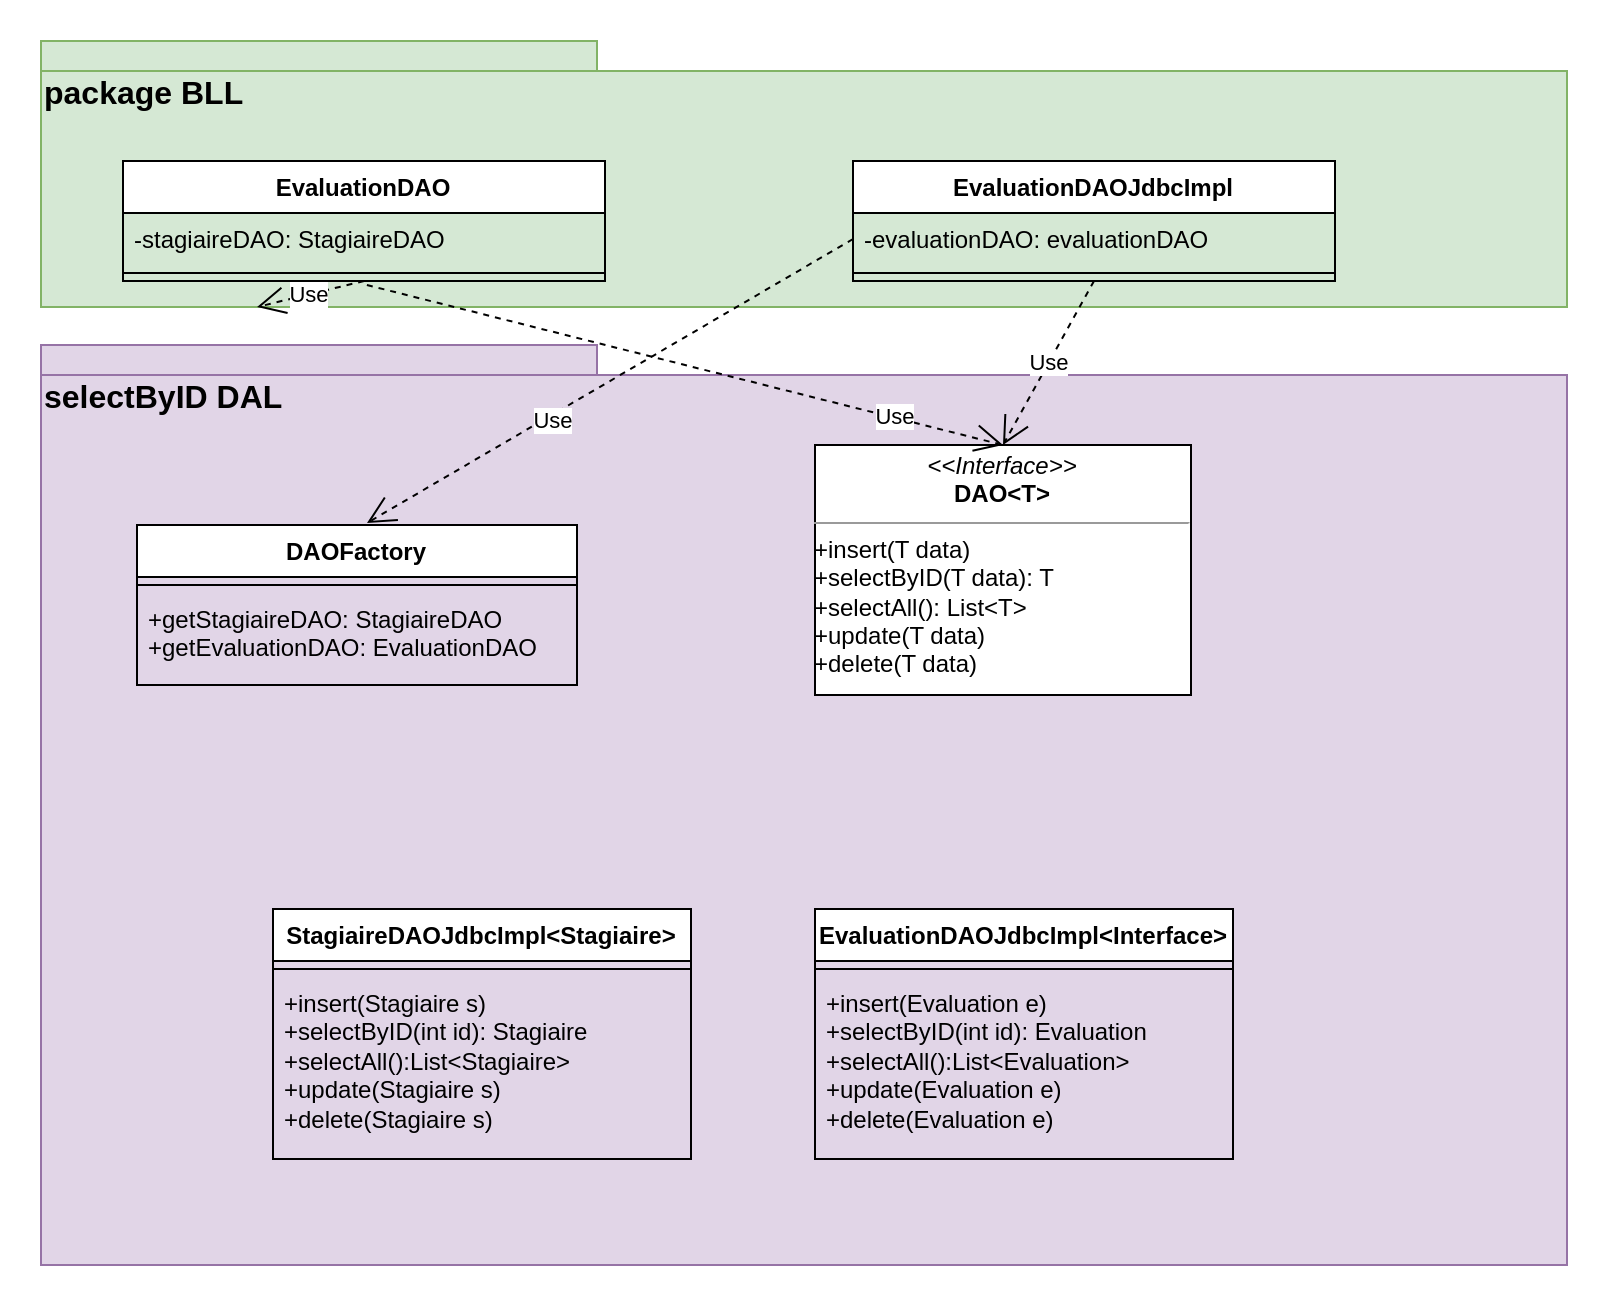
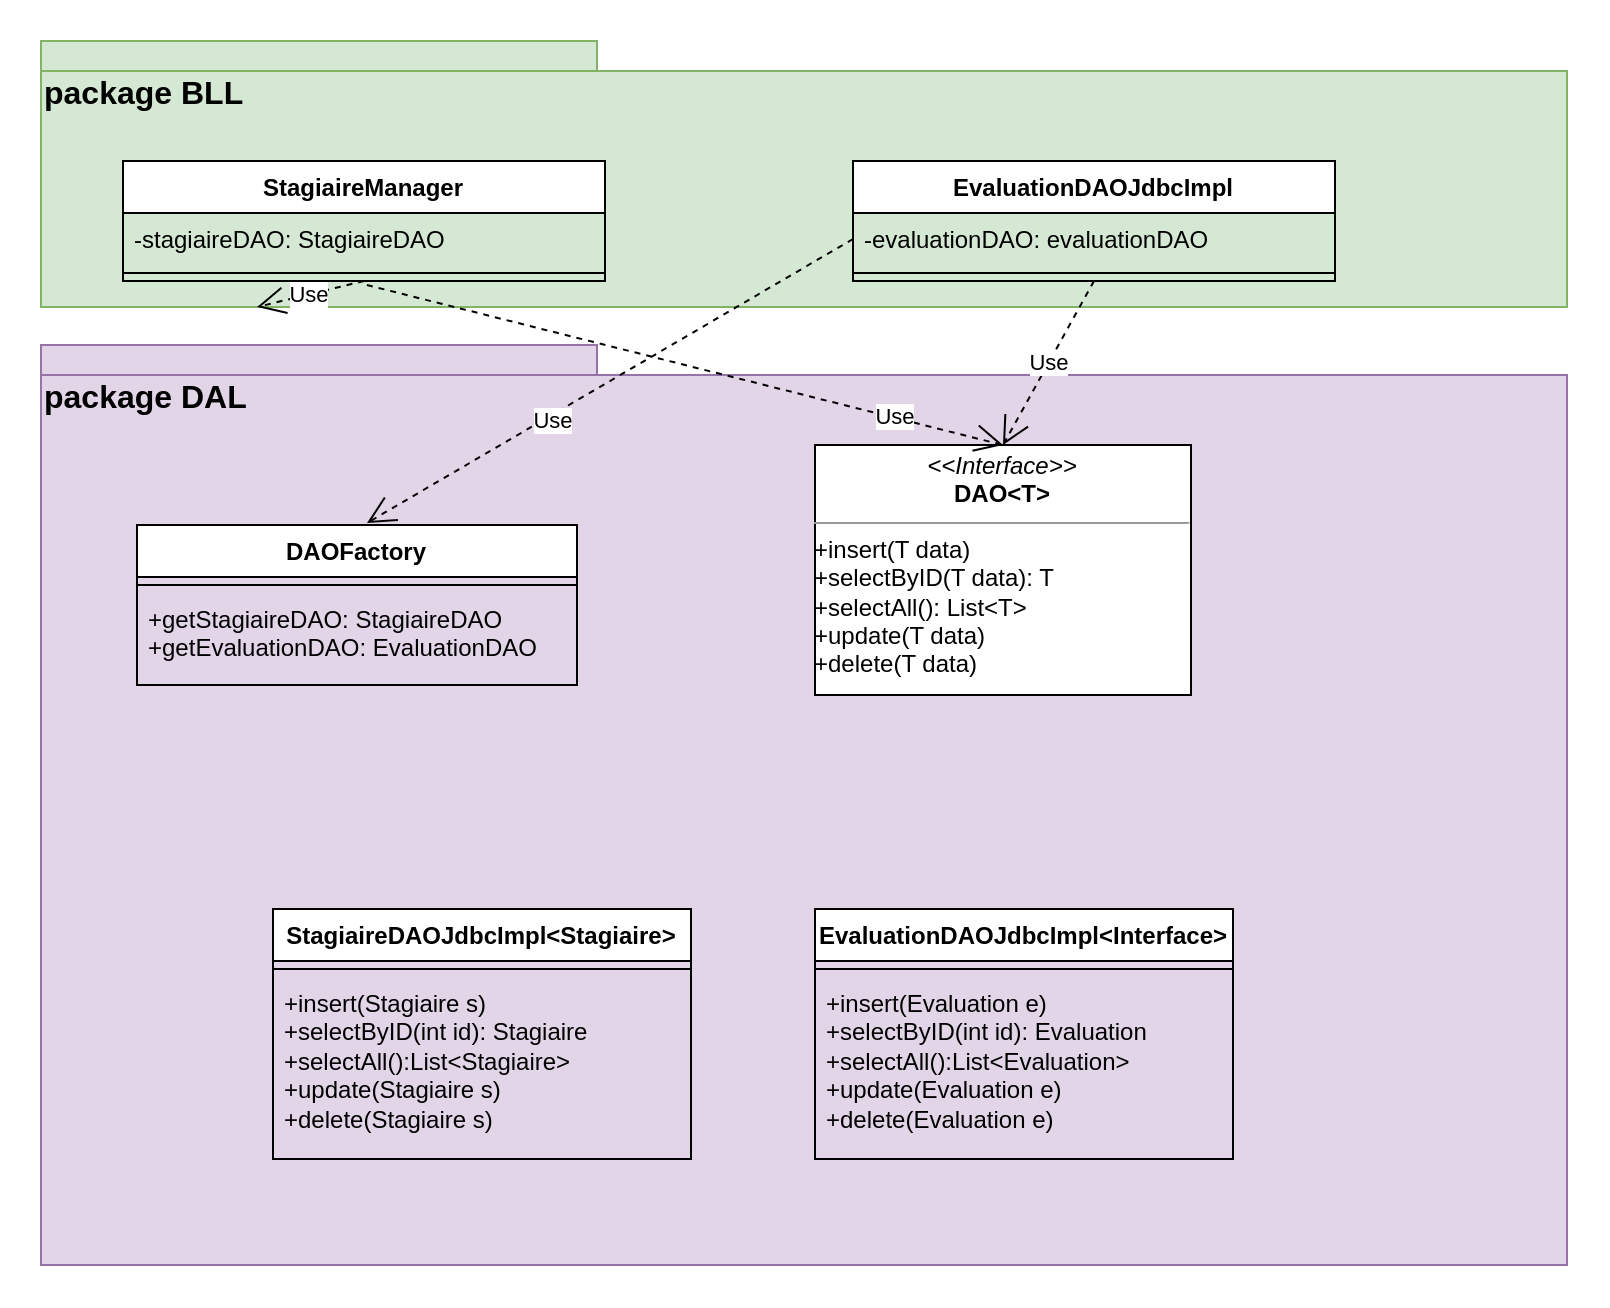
(364, 189) -> (364, 189)
(162, 398) -> (139, 398)
